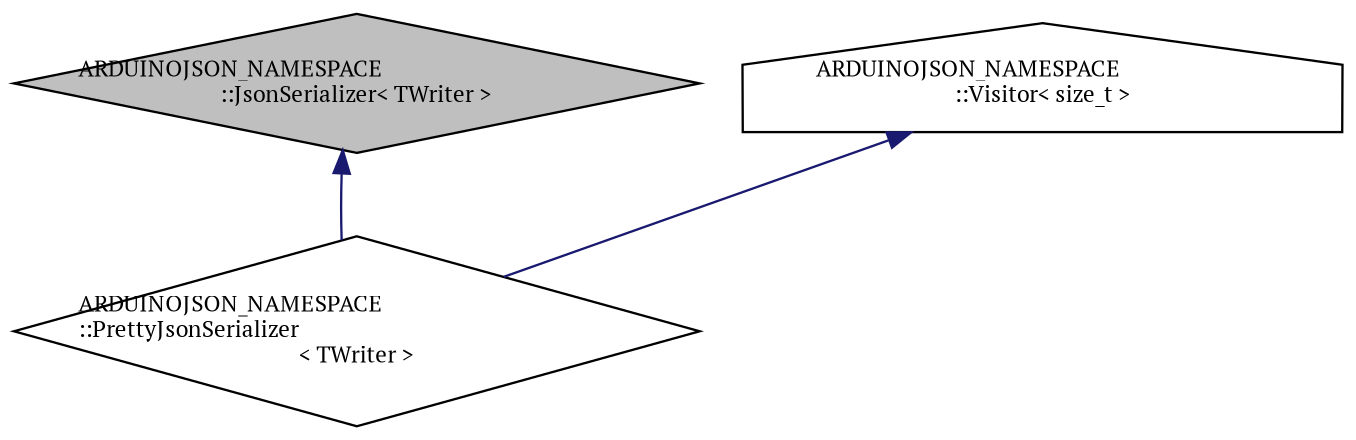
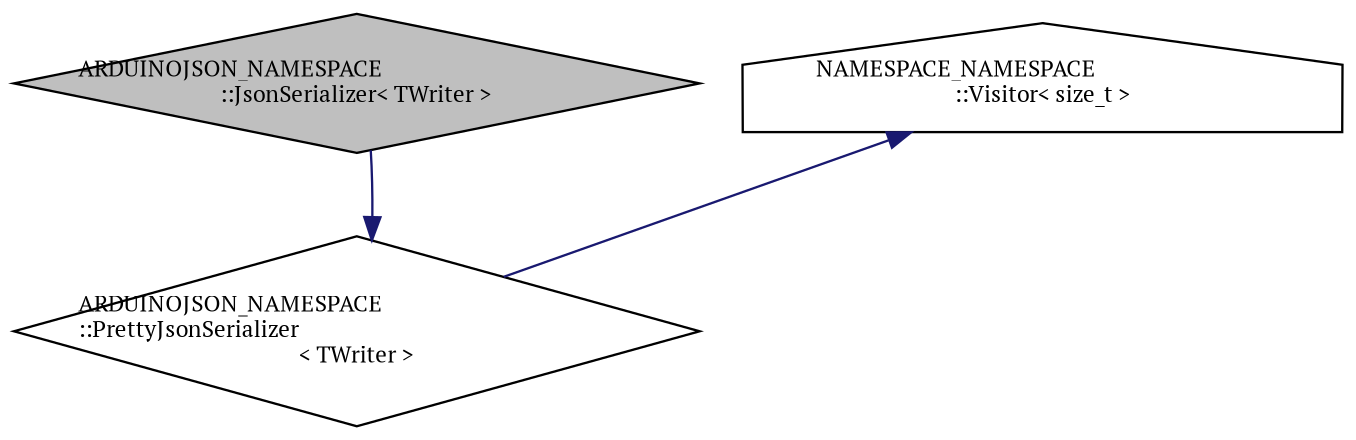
(1042, 83) -> (1042, 83)
(341, 207) -> (372, 184)
